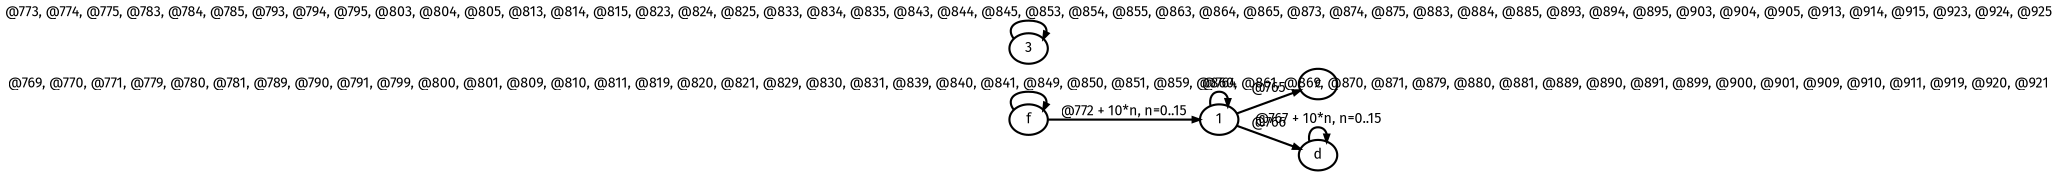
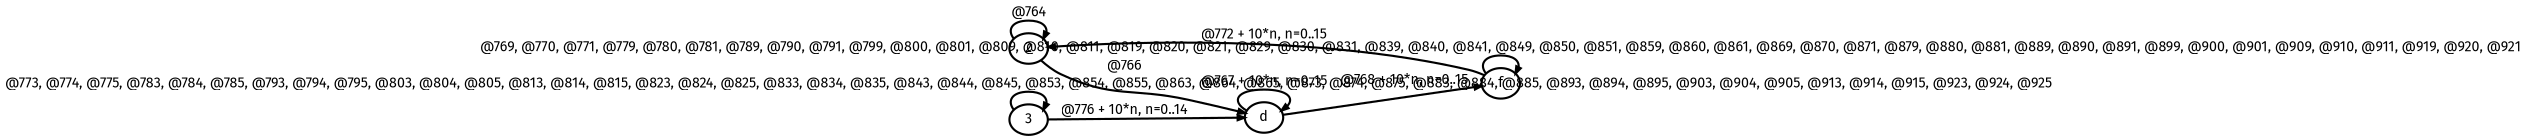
(1318, 84) -> none
none -> (1379, 101)
none -> (1143, 119)
(1219, 120) -> (1029, 49)
